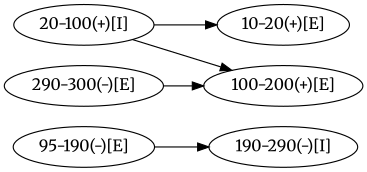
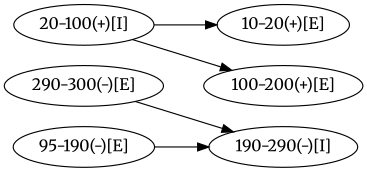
(178, 86) -> (179, 115)
